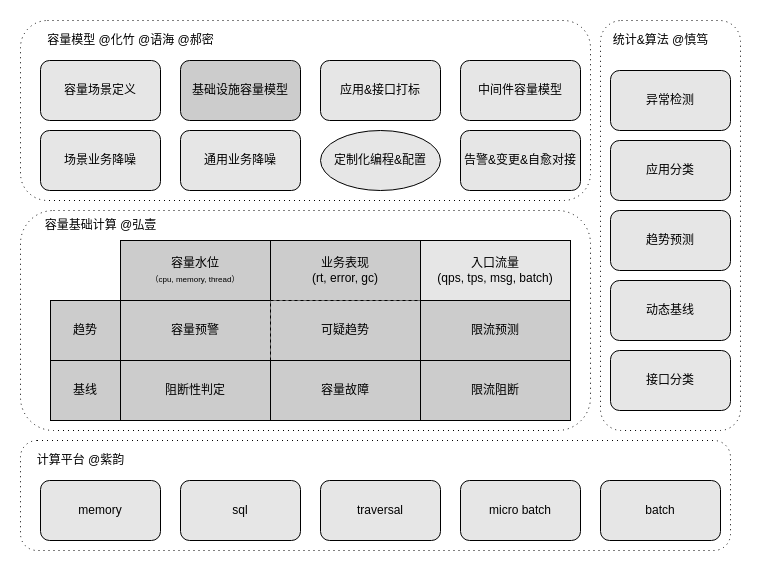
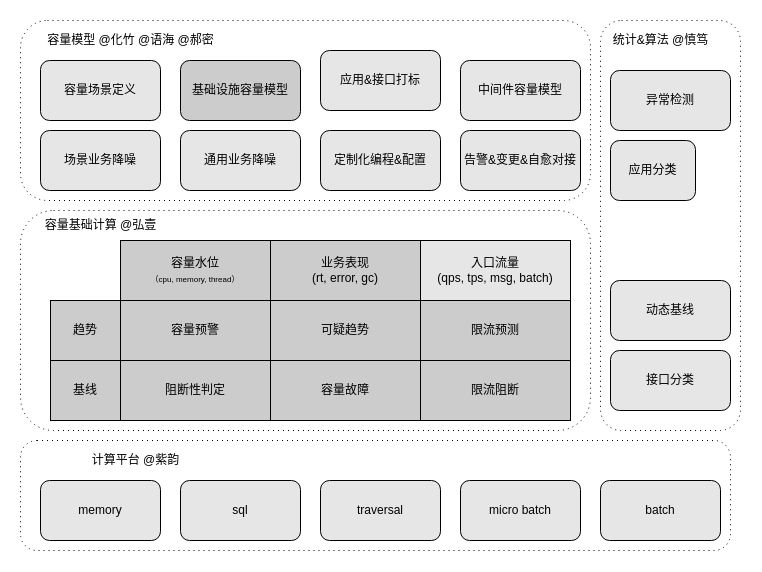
(381, 91) -> (381, 81)
(381, 161) -> (381, 161)
(671, 171) -> (653, 171)
(671, 241) -> none
(346, 331) -> (346, 331)
(81, 461) -> (136, 461)
